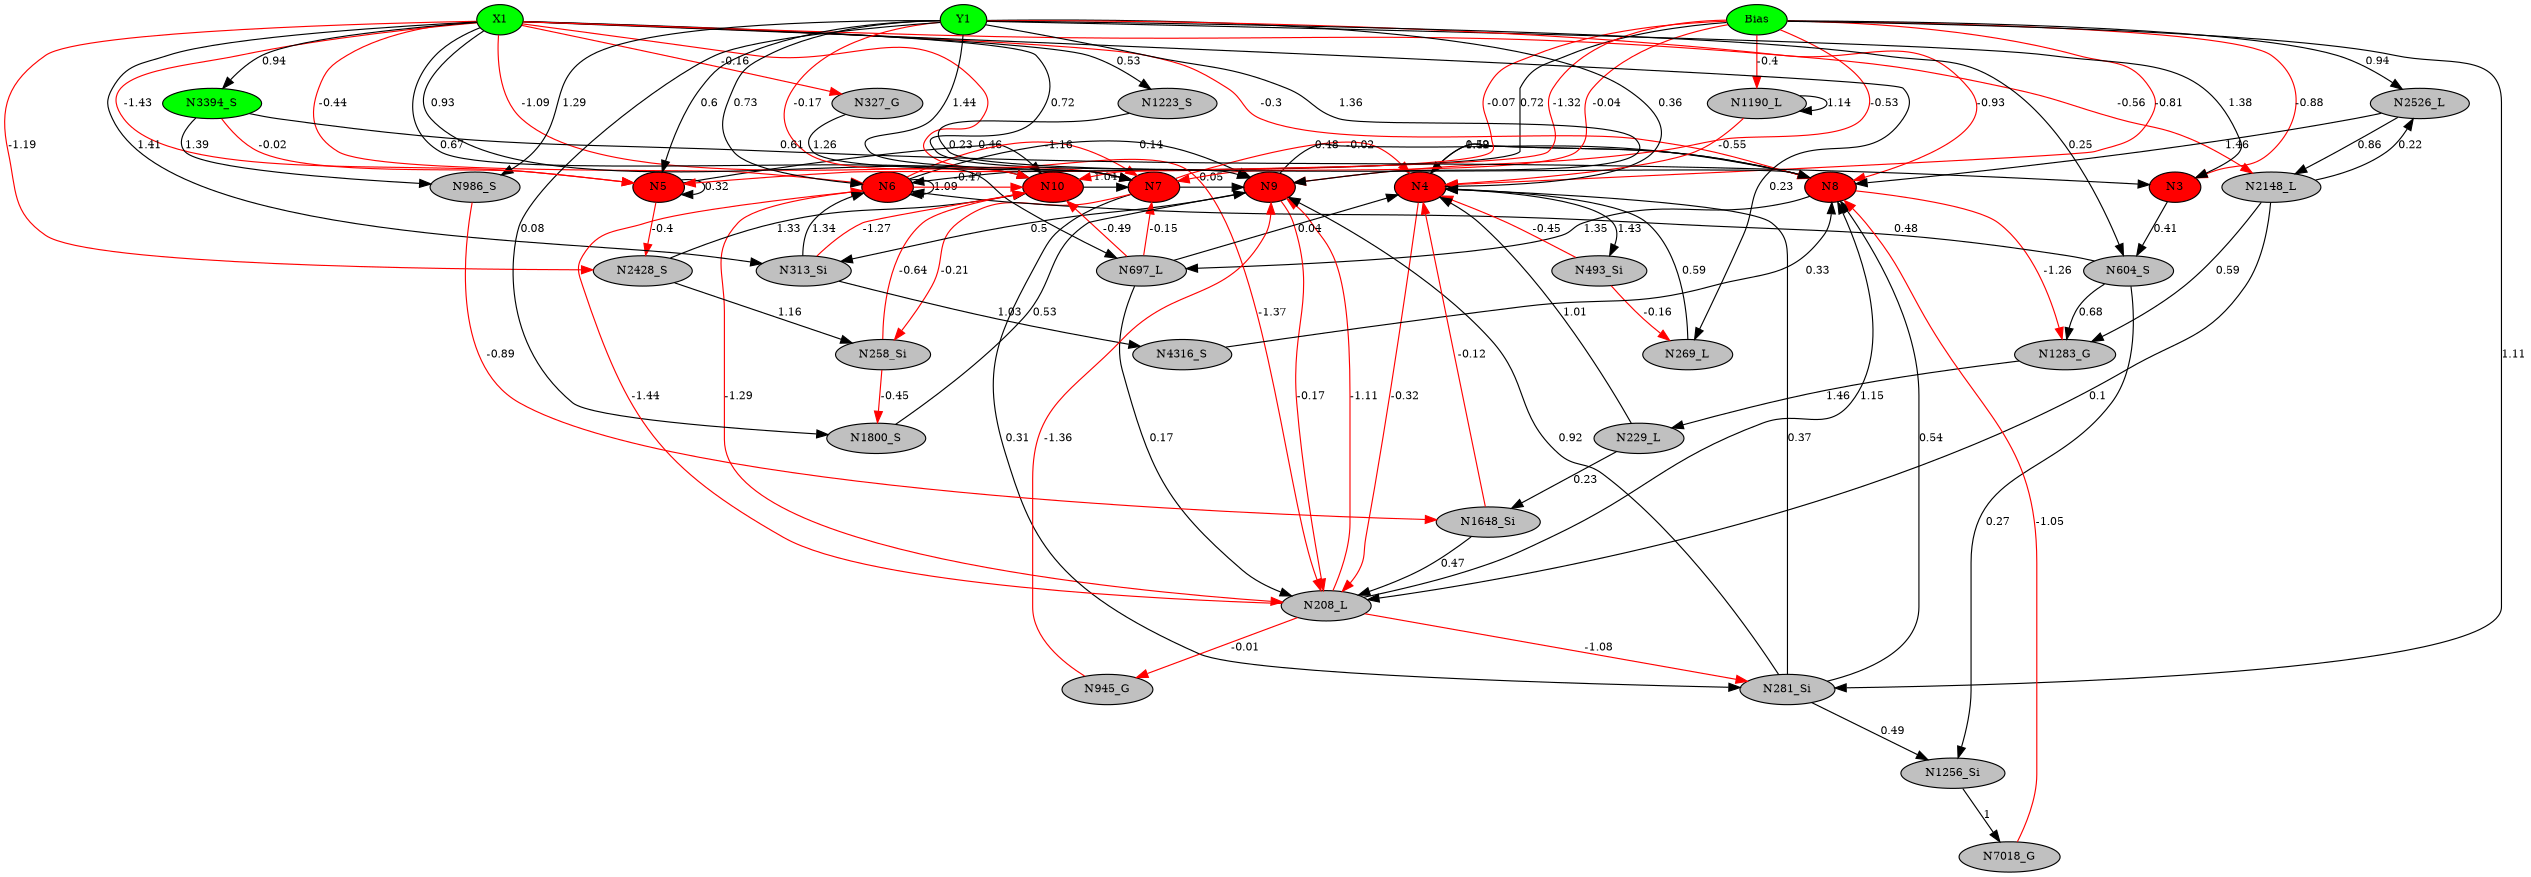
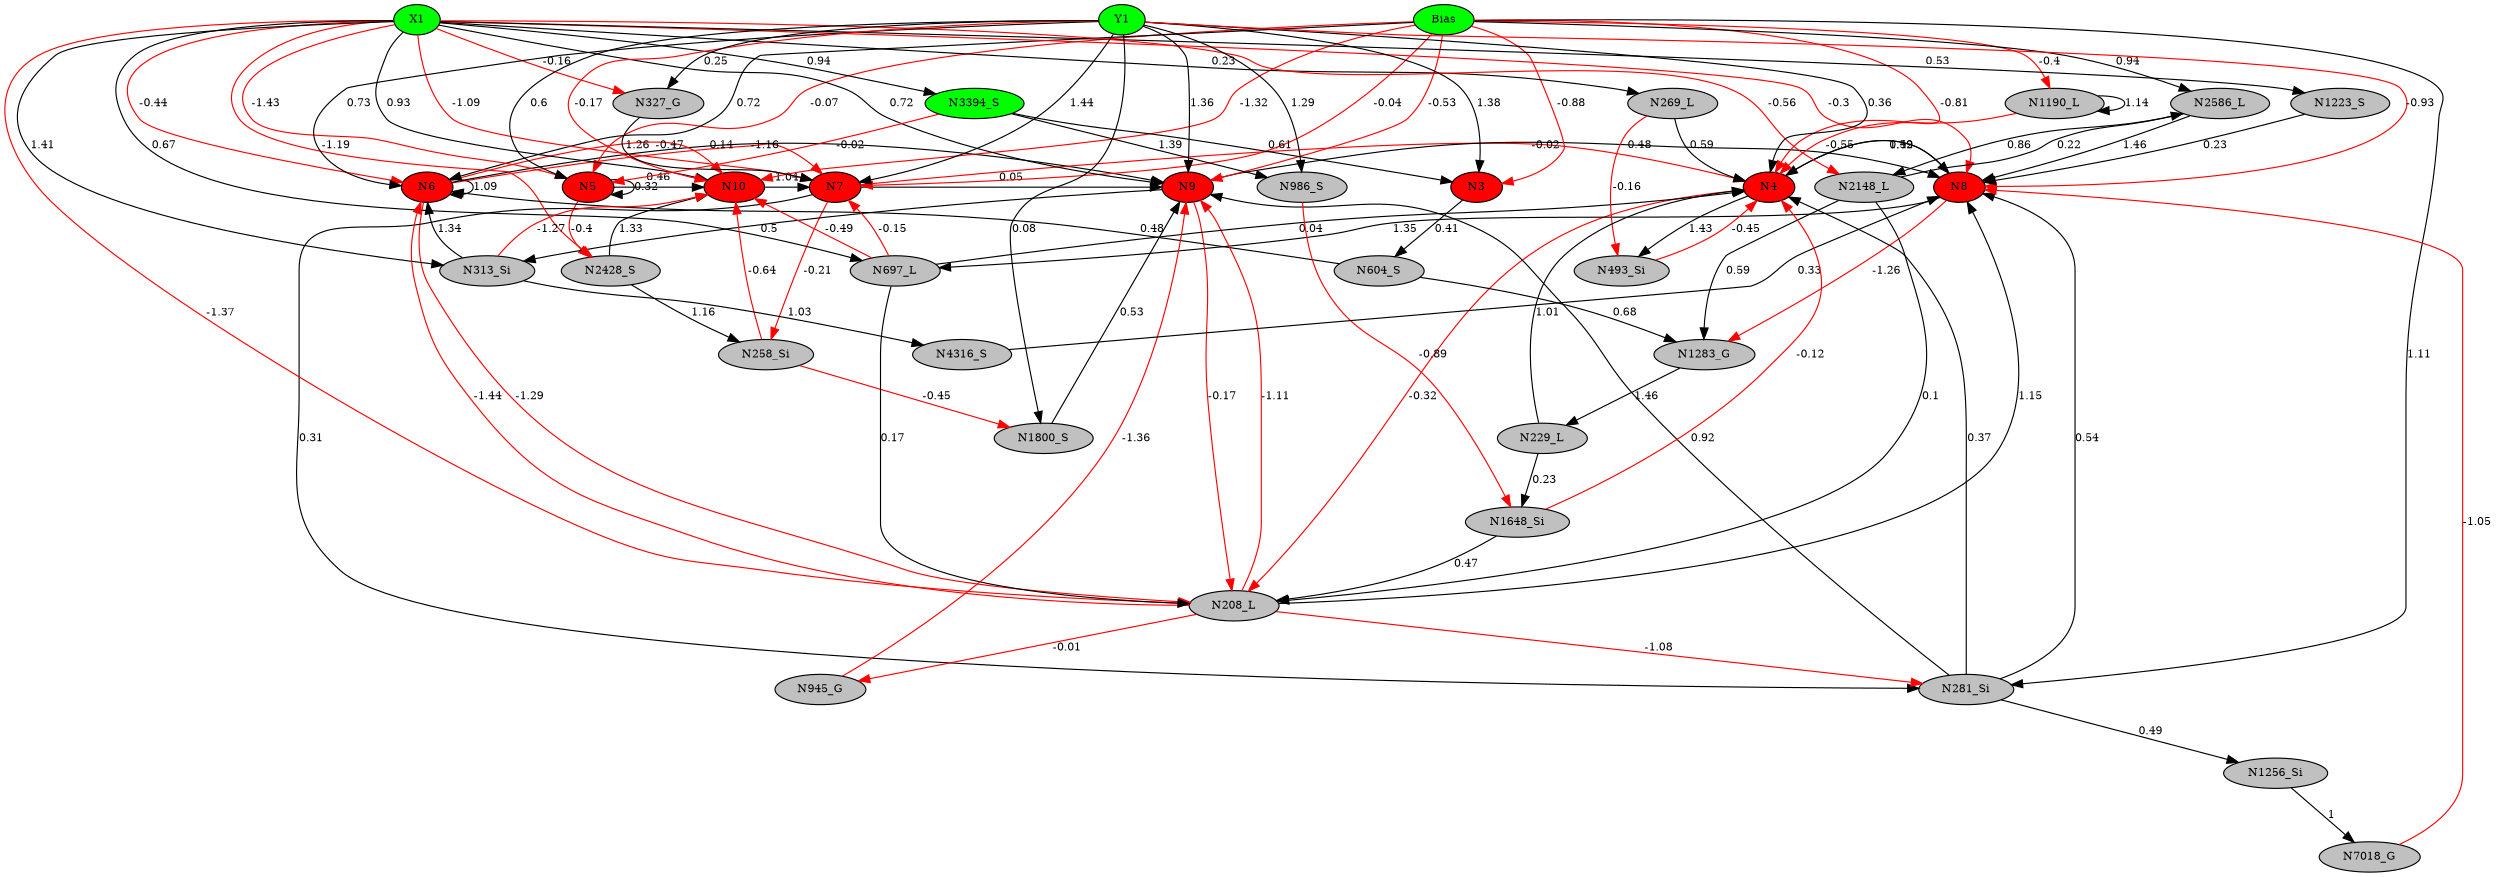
(1598, 35) -> (881, 27)
(2420, 103) -> (2220, 103)
(1635, 311) -> (1612, 174)
(2000, 491) -> none
